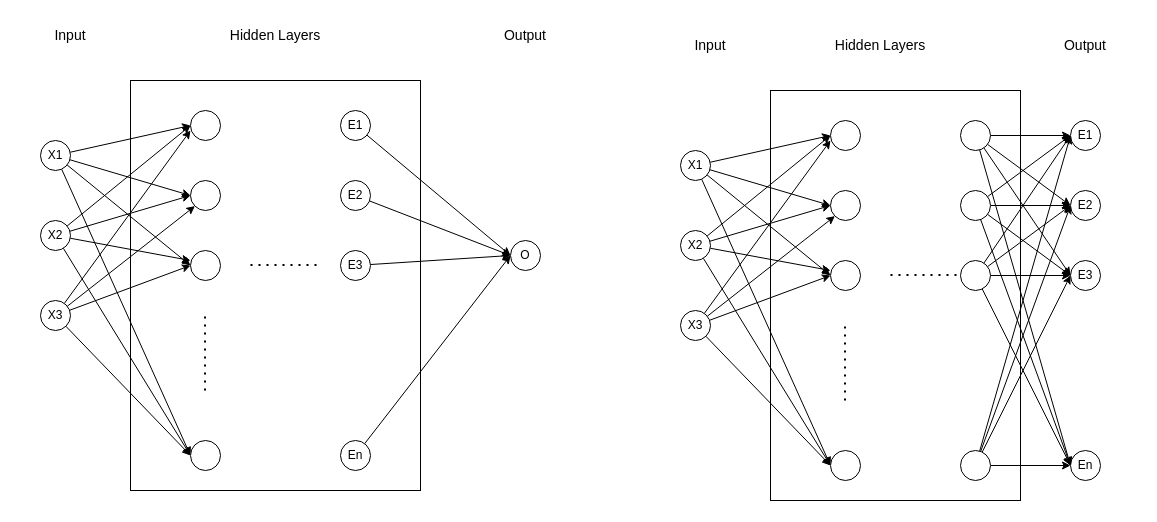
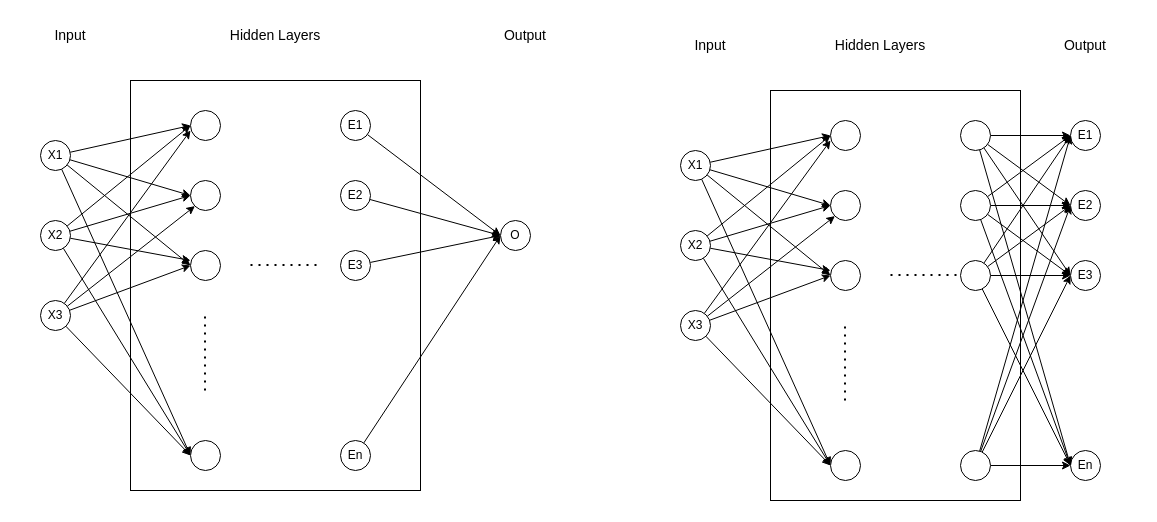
(526, 256) -> (516, 236)
